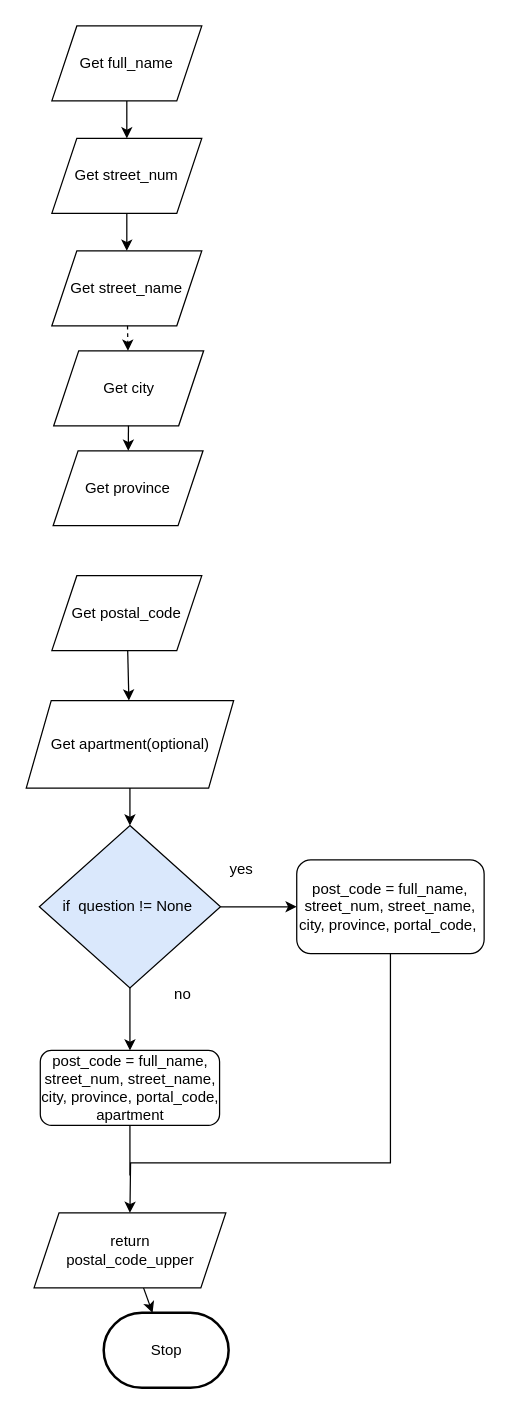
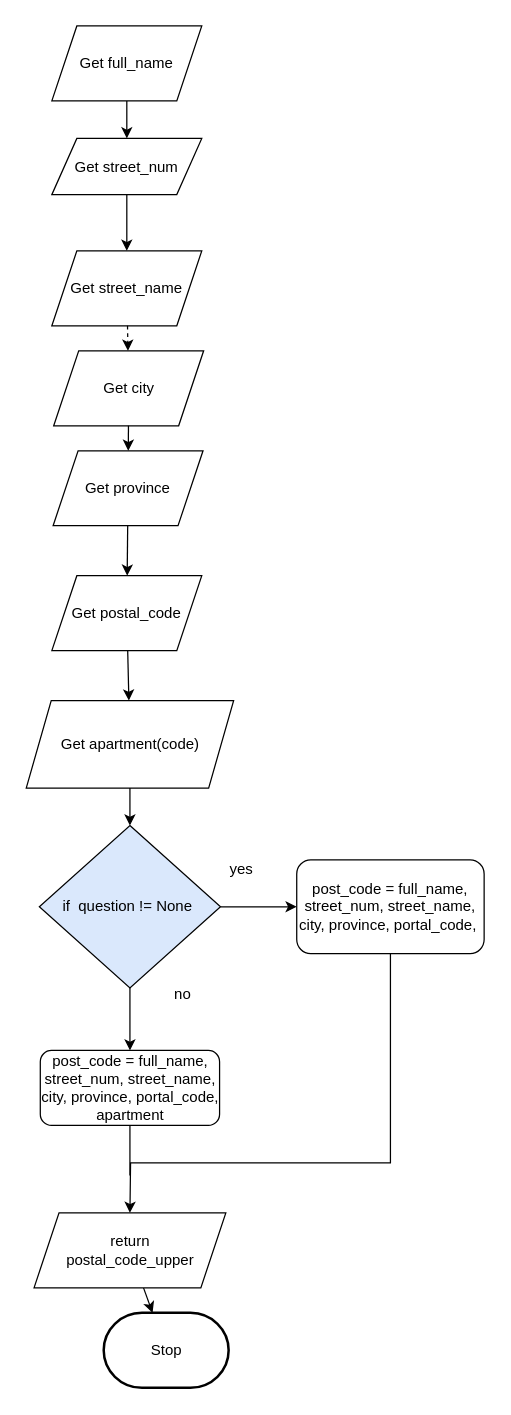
(127, 176) -> (127, 166)
none -> (128, 547)
(131, 744) -> (131, 744)
